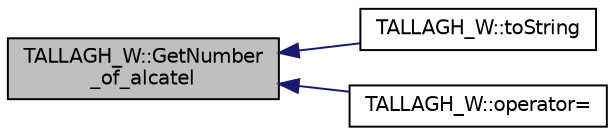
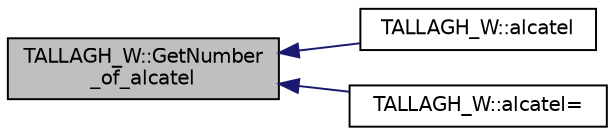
(478, 29) -> (478, 29)
(478, 106) -> (478, 106)
